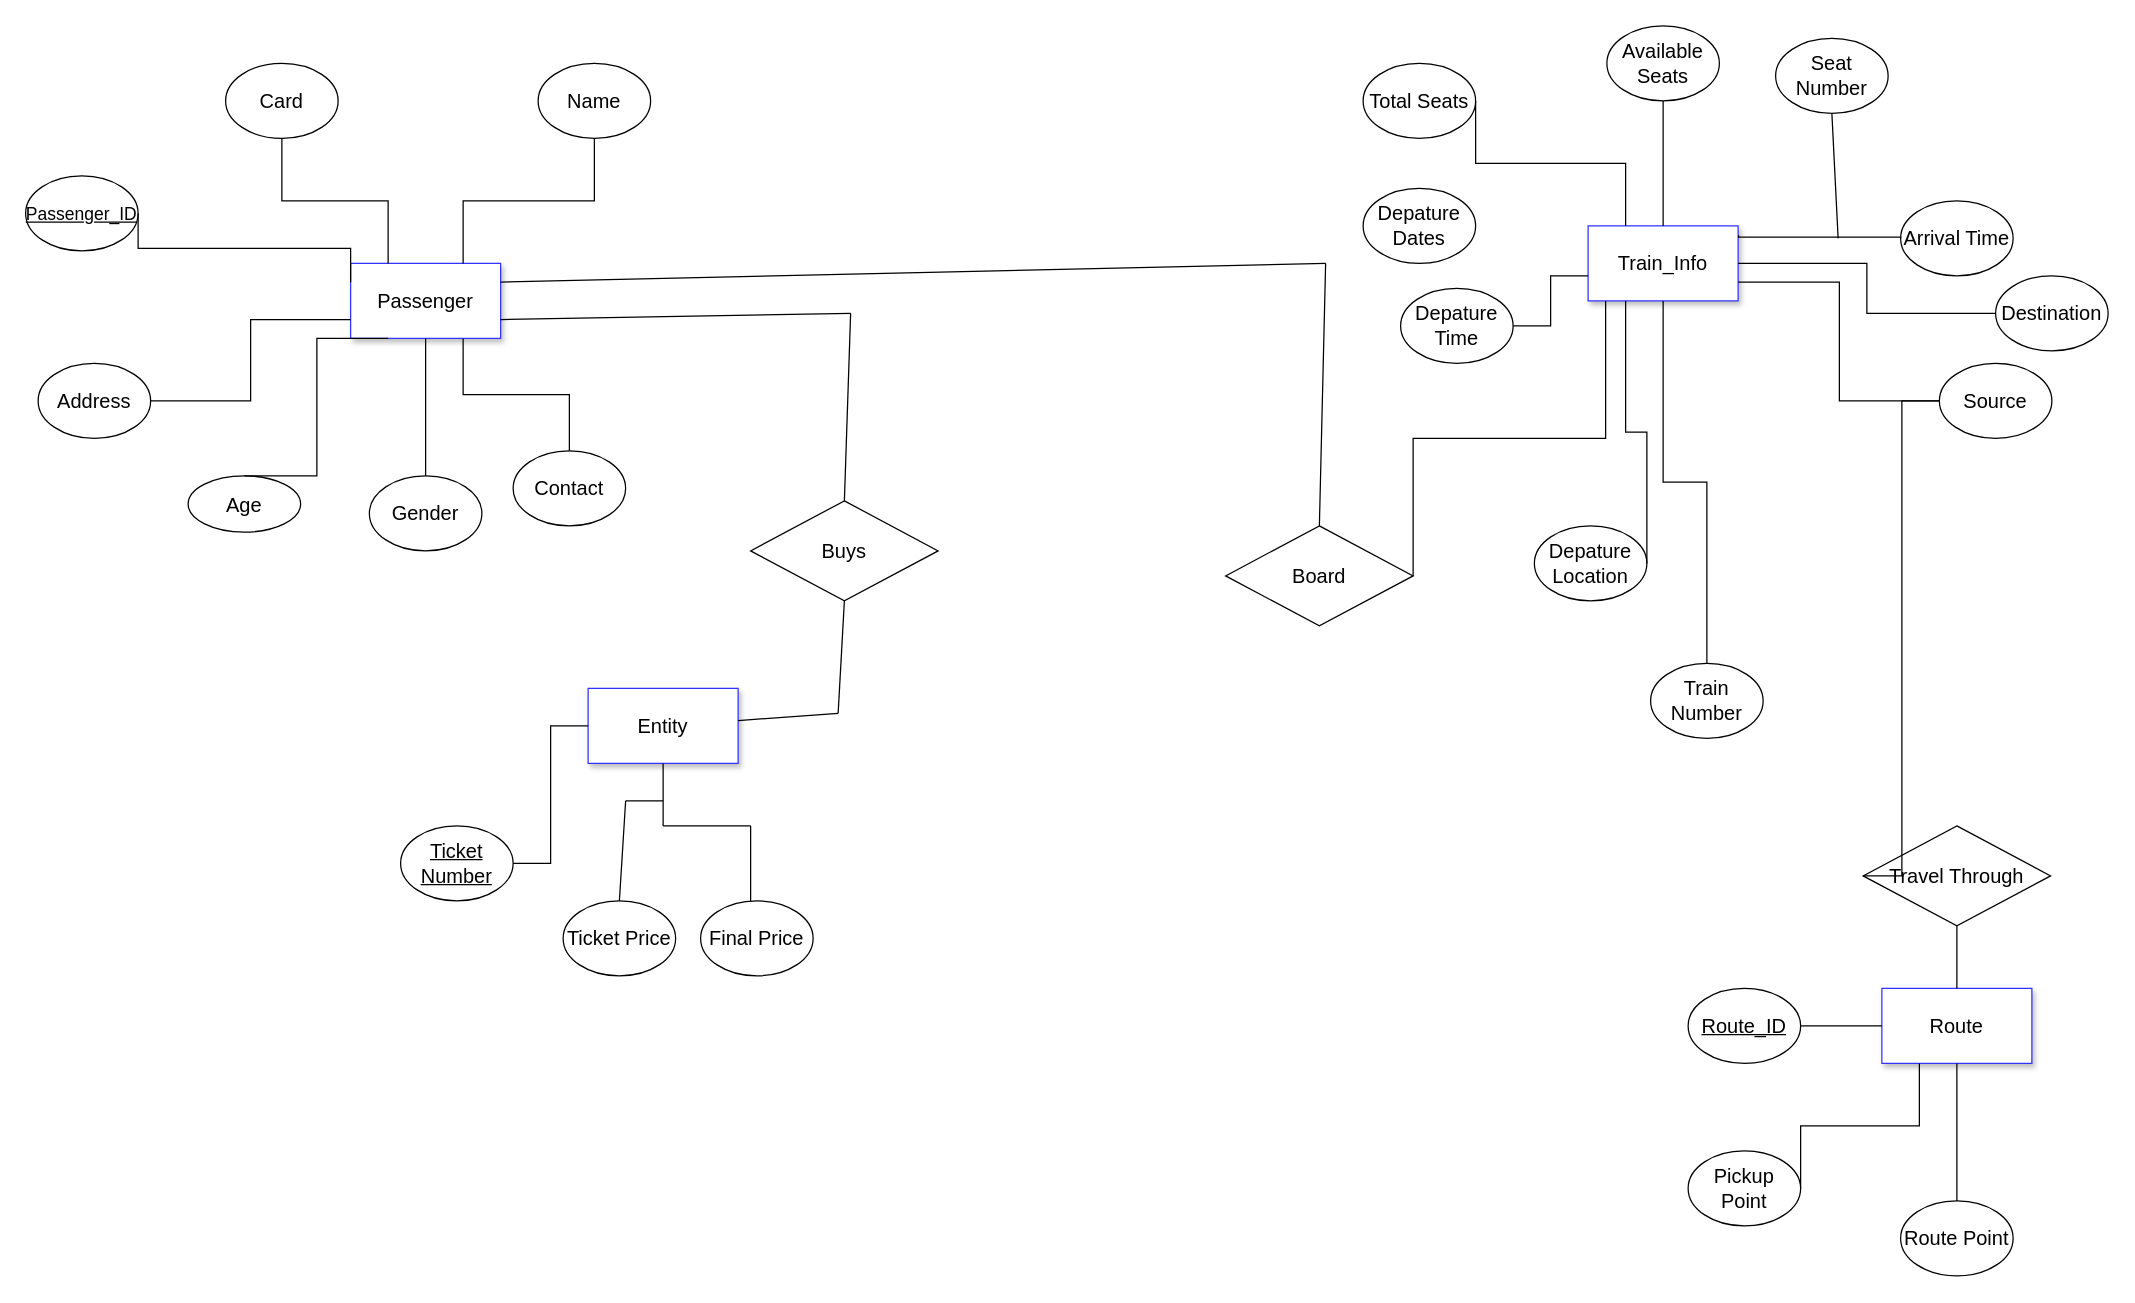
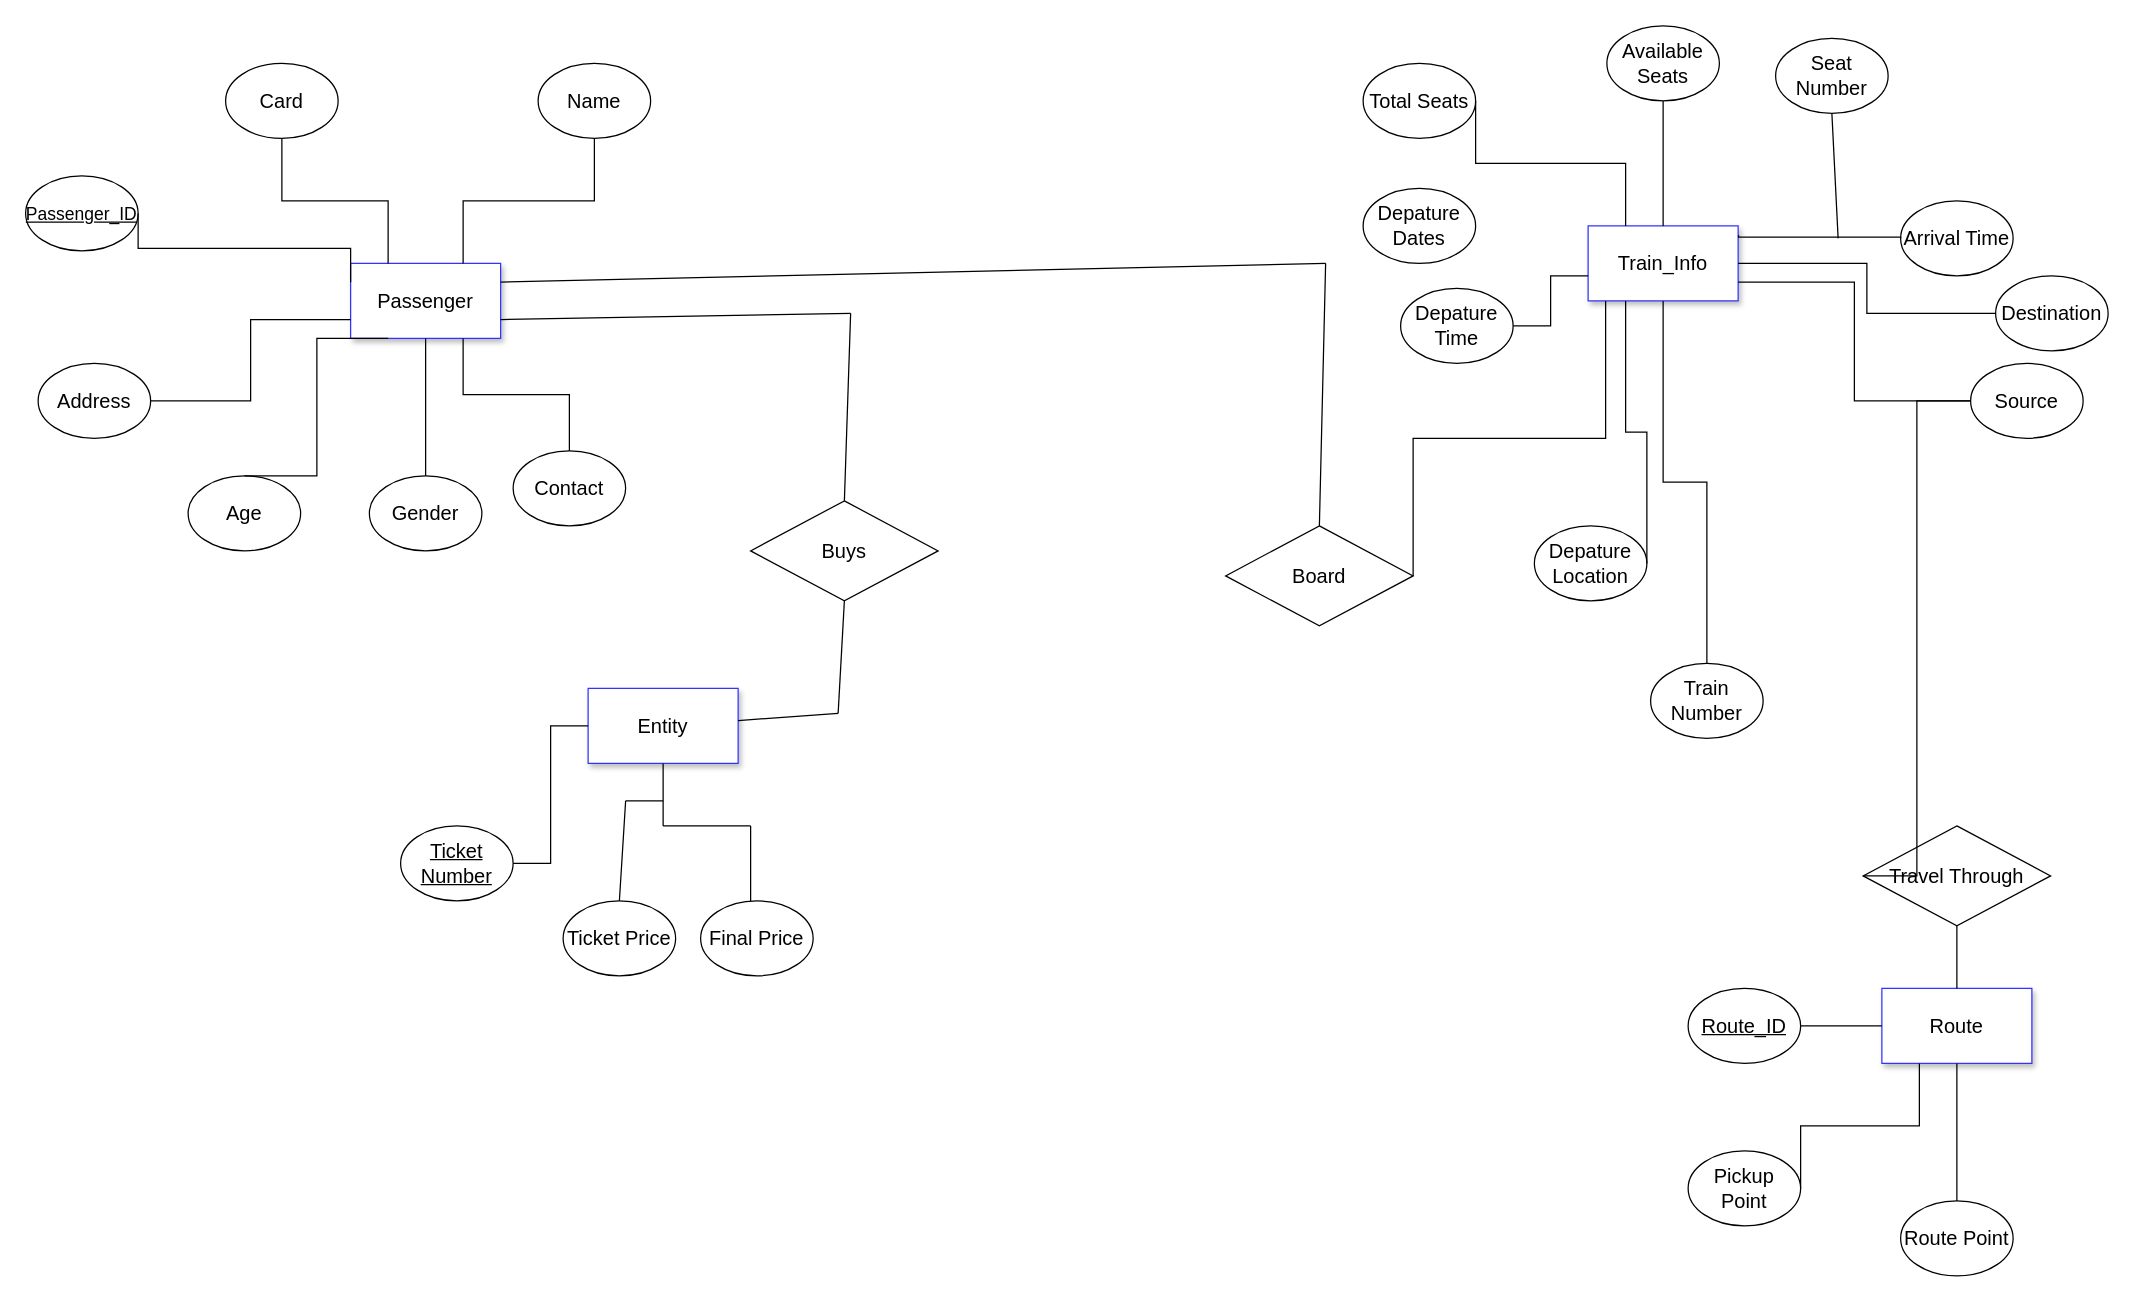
(1996, 401) -> (2027, 401)
(244, 504) -> (244, 513)
